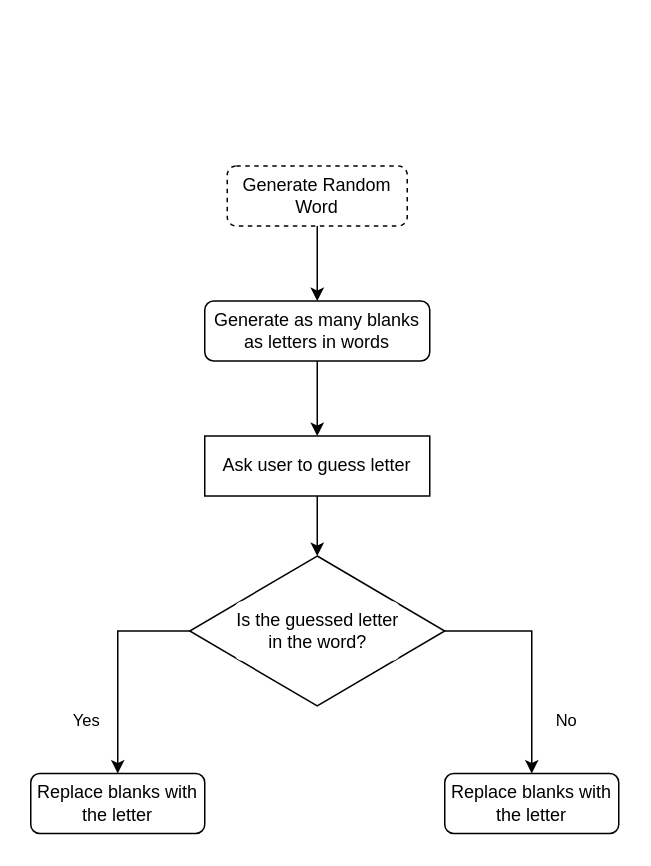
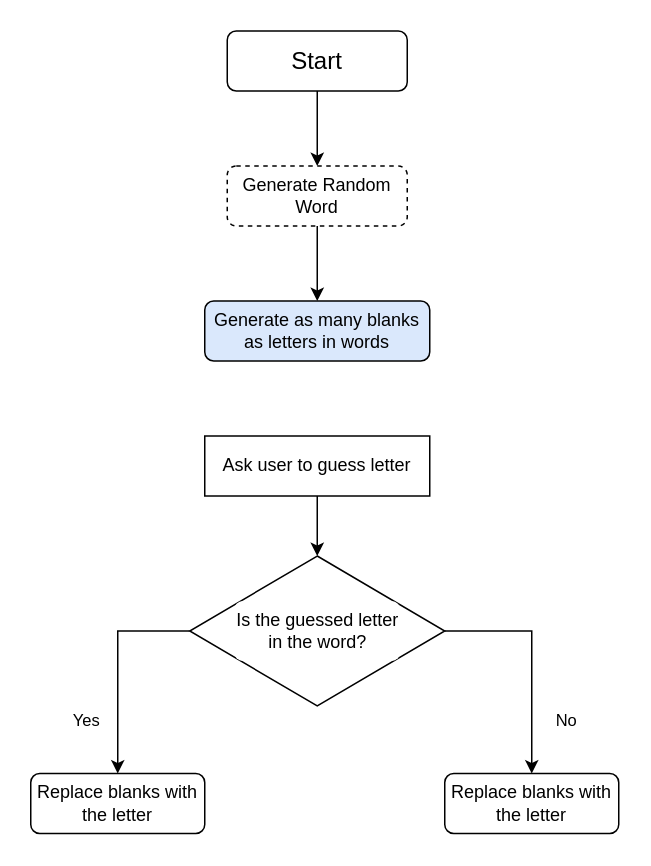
none -> (317, 61)
none -> (317, 123)
(317, 331) -> (317, 331)
(317, 393) -> none
